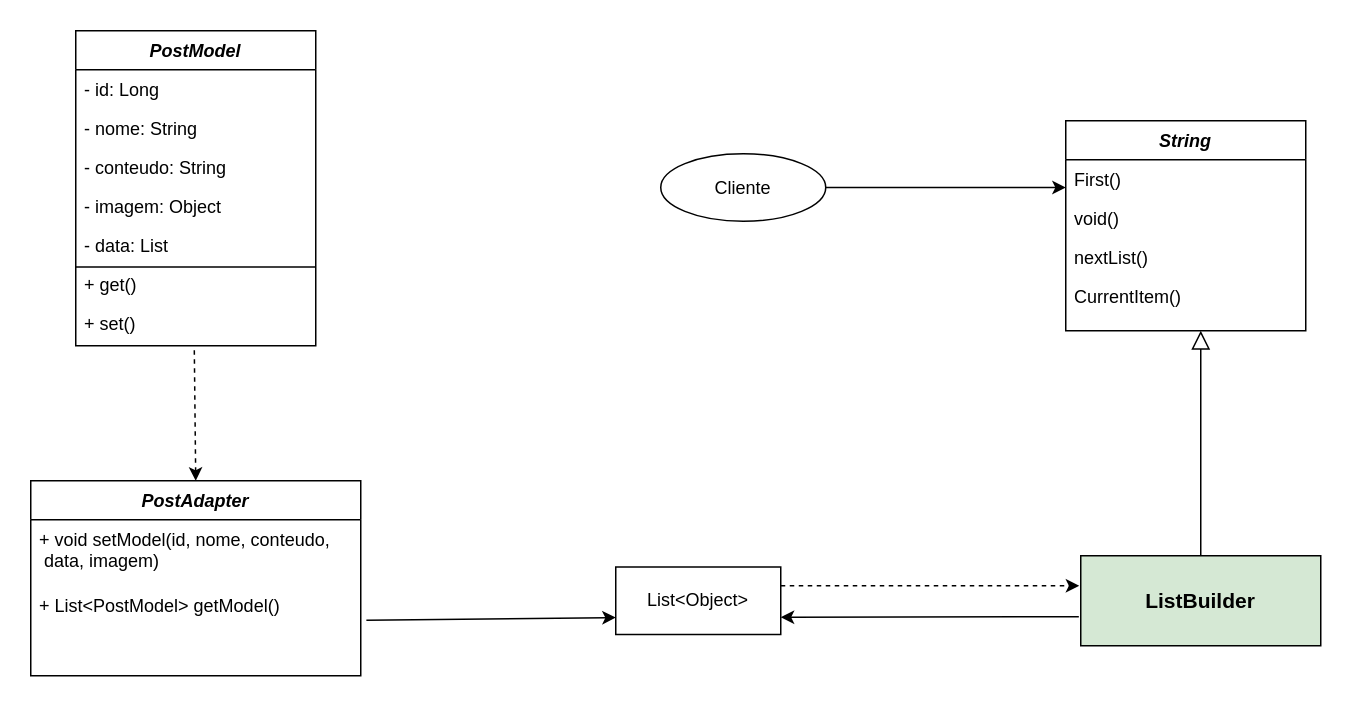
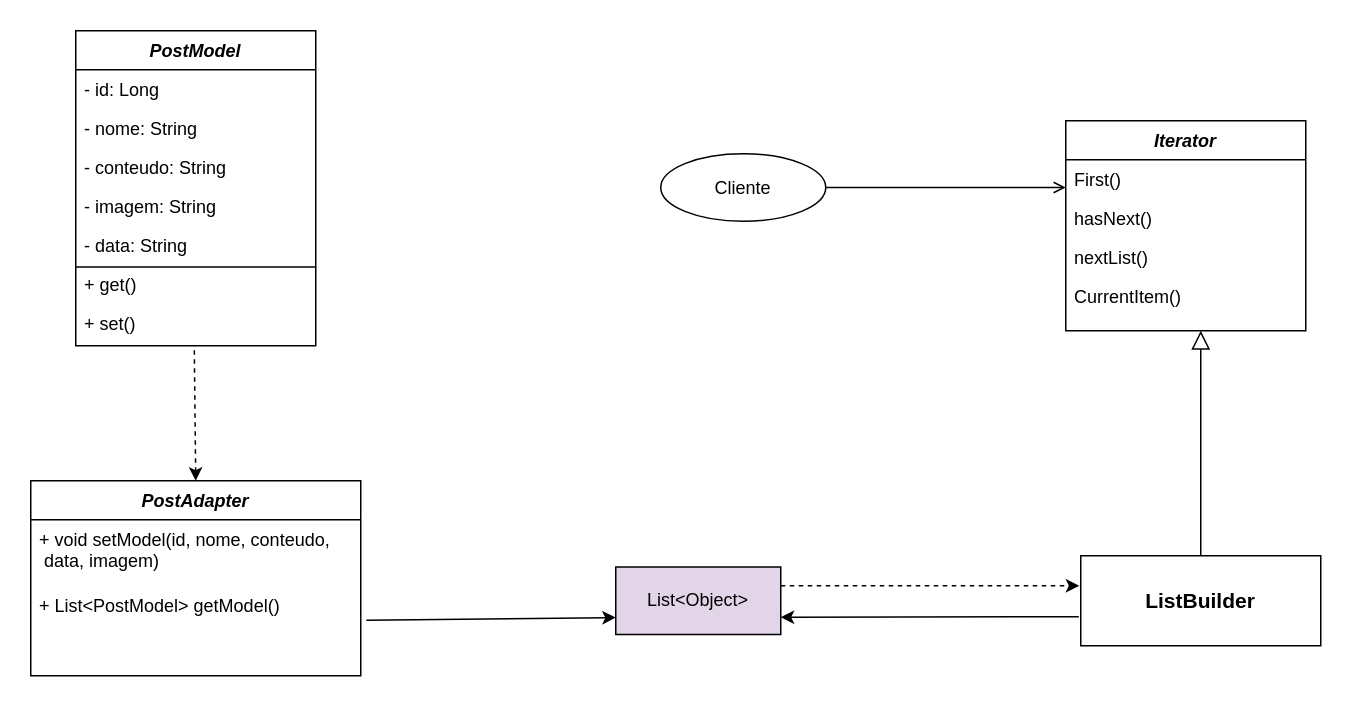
(1185, 141) -> (1185, 141)
(1054, 188) -> (1056, 188)
(155, 207) -> (153, 207)
(1102, 219) -> (1119, 219)
(135, 246) -> (145, 246)
(698, 601) -> (698, 601)
(1201, 601) -> (1201, 601)
